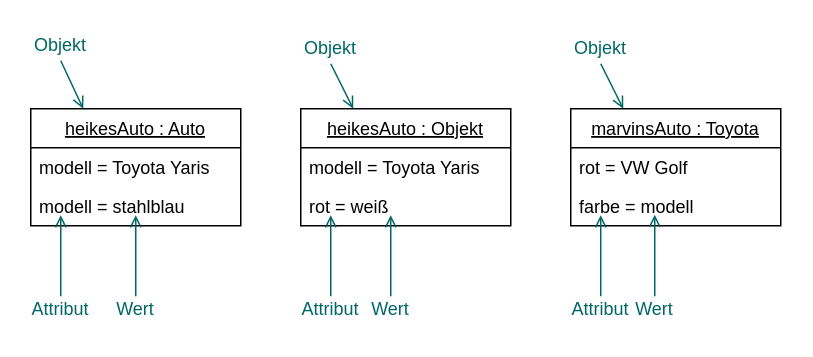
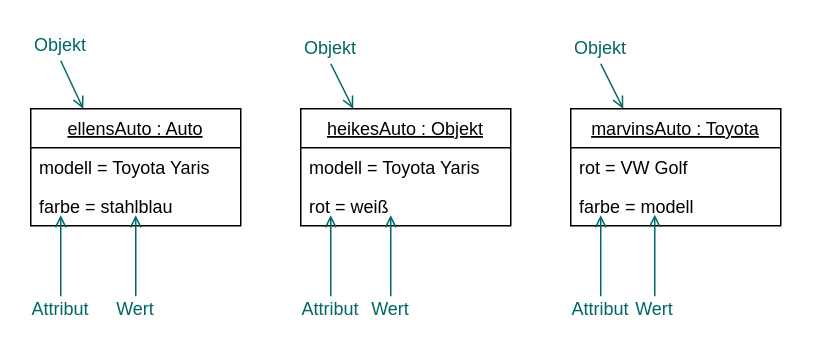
(135, 129) -> (135, 129)
(116, 207) -> (115, 207)
